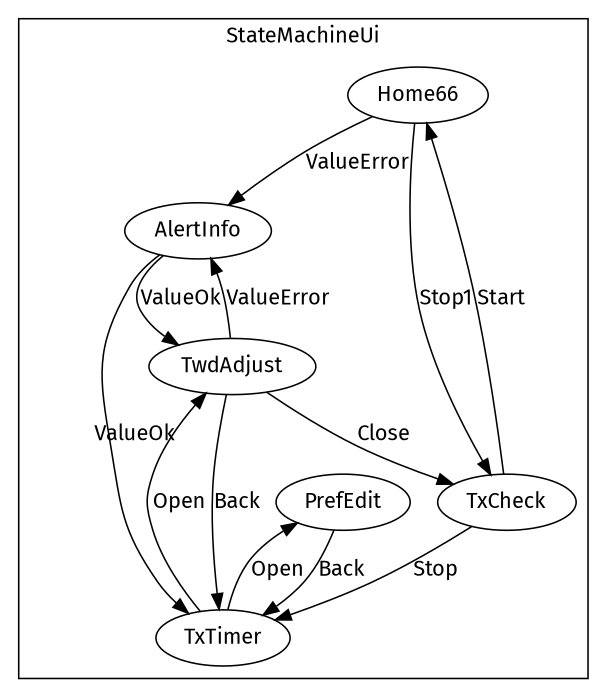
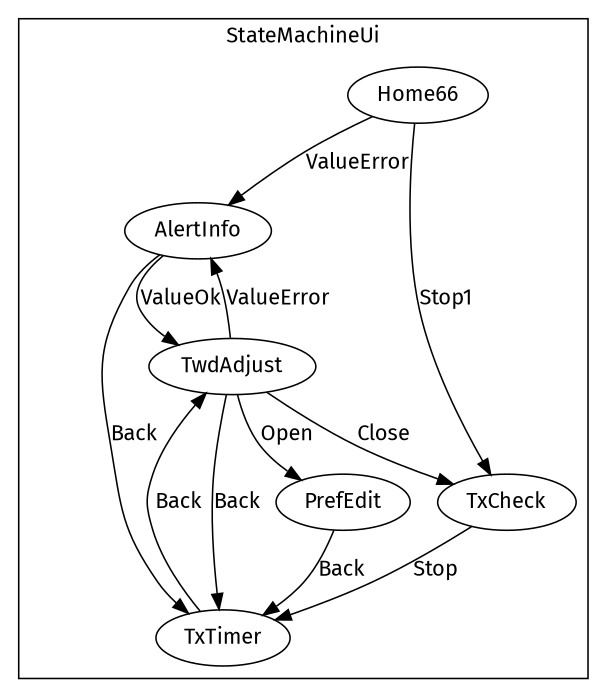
(476, 305) -> none
(135, 434) -> (135, 434)
(179, 502) -> (179, 502)
(247, 564) -> (255, 438)
